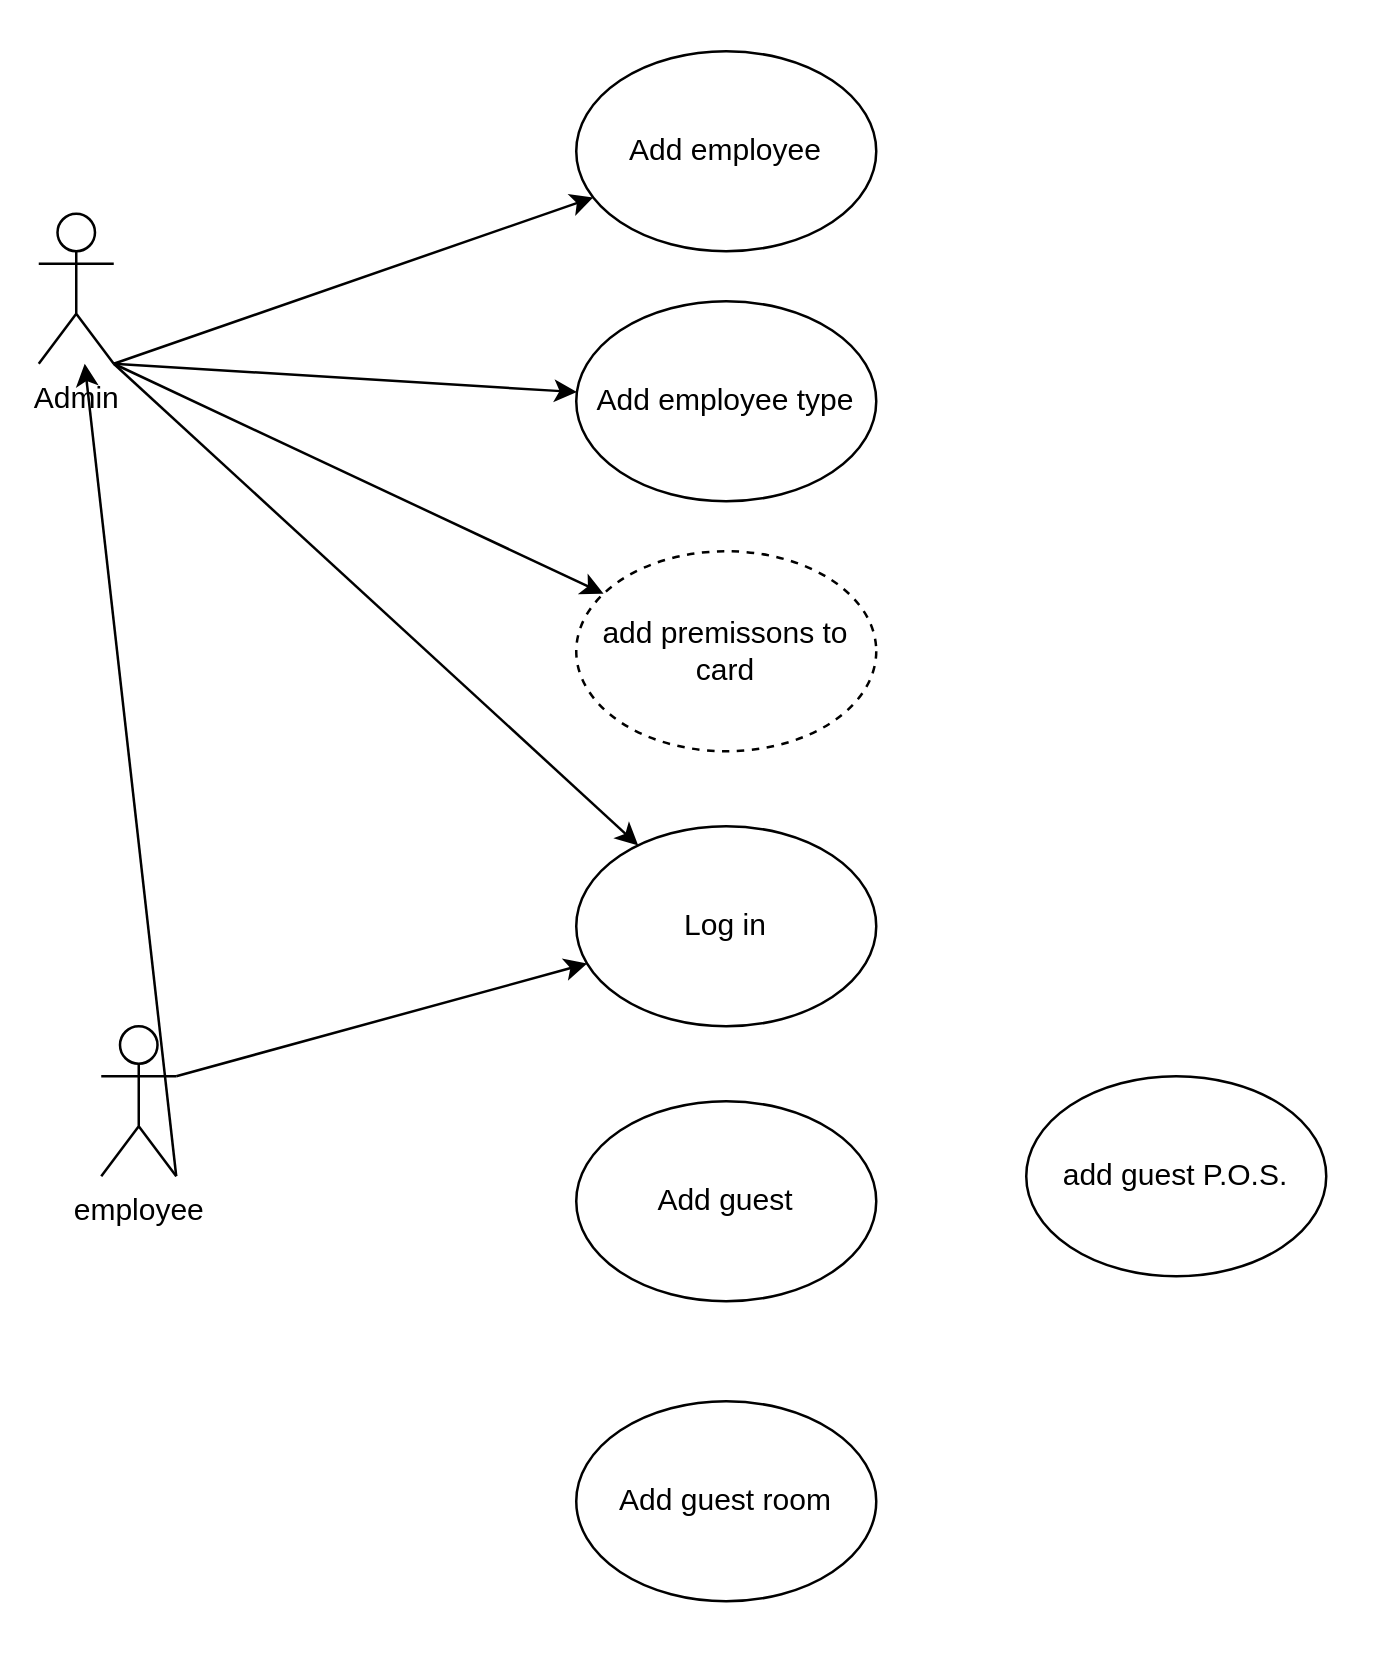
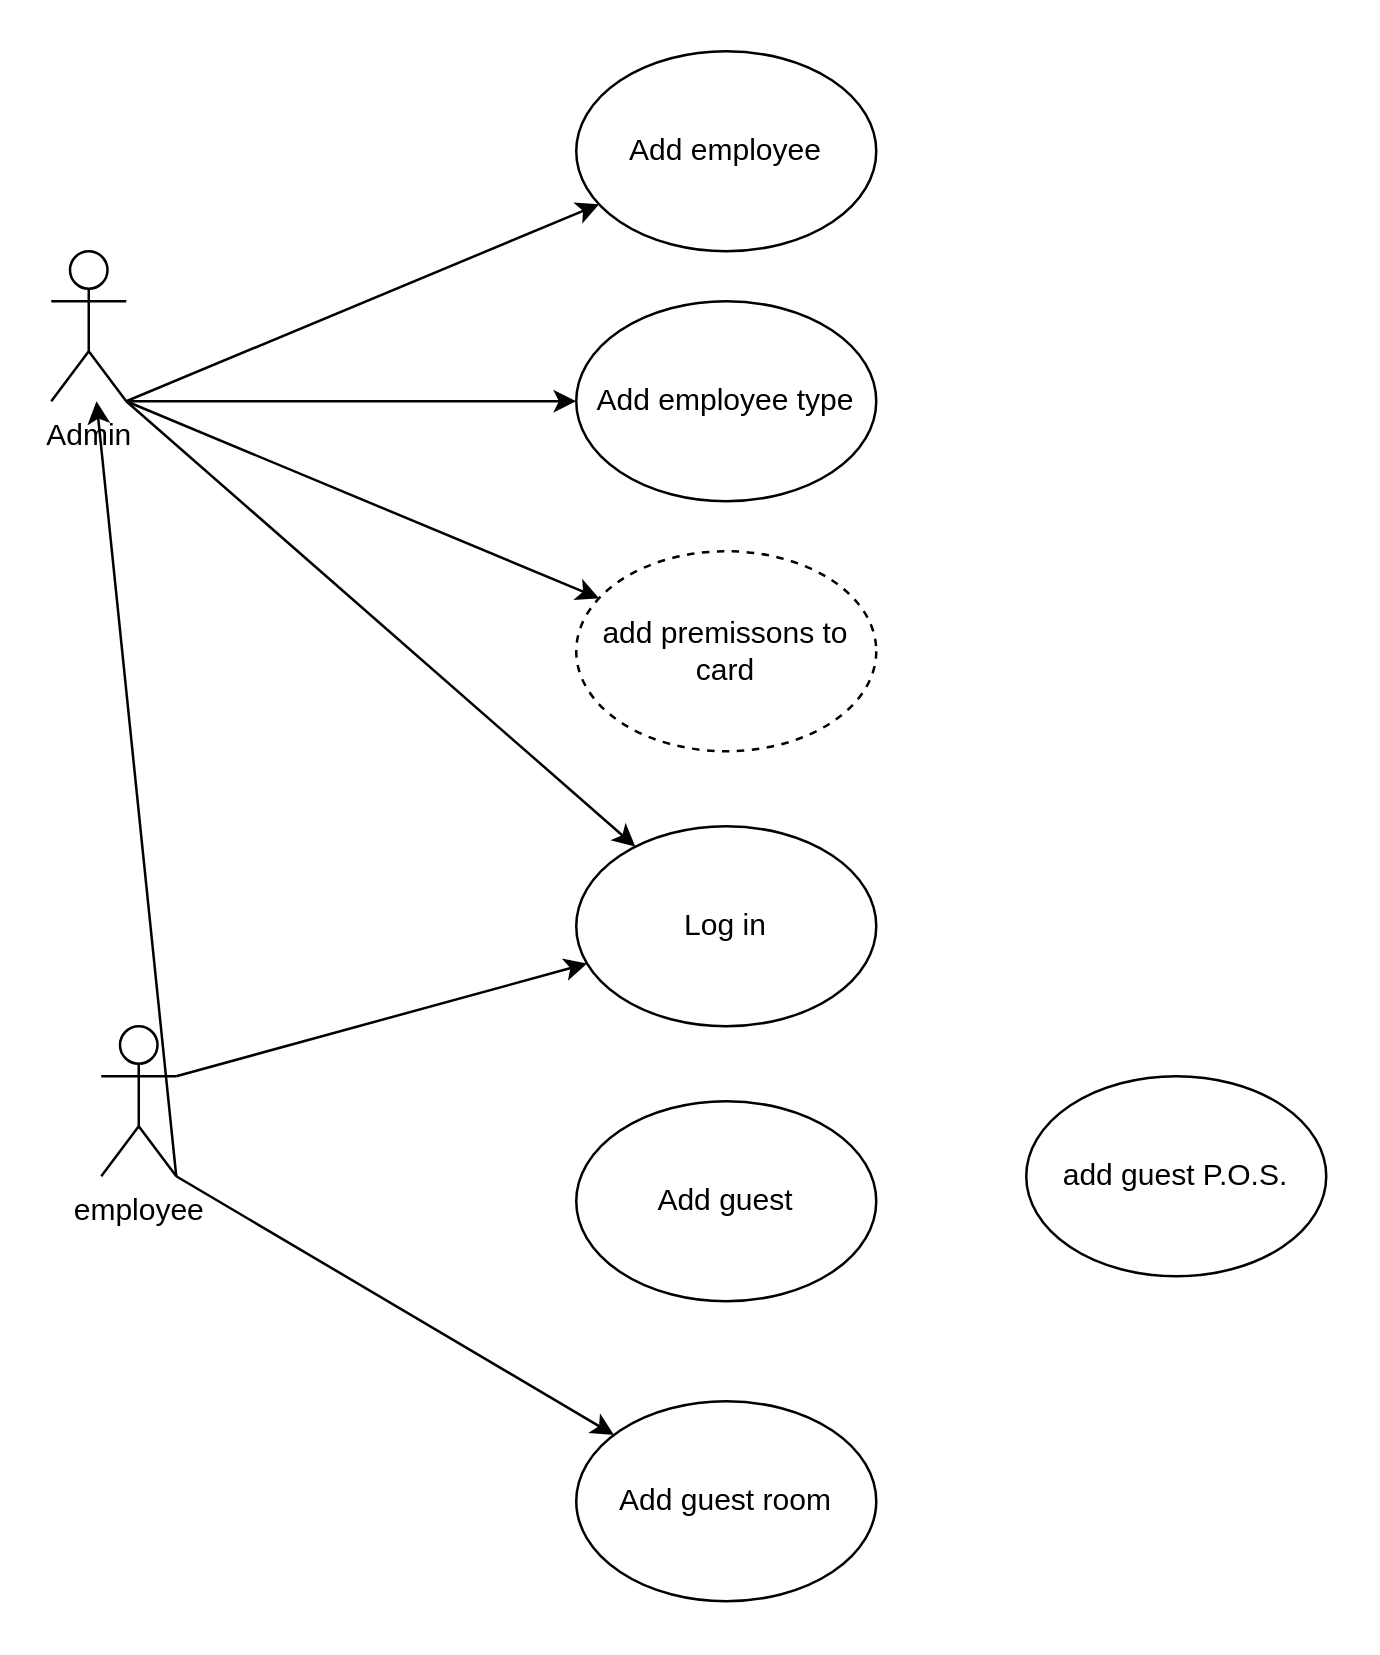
(76, 289) -> (89, 326)
none -> (388, 1302)
